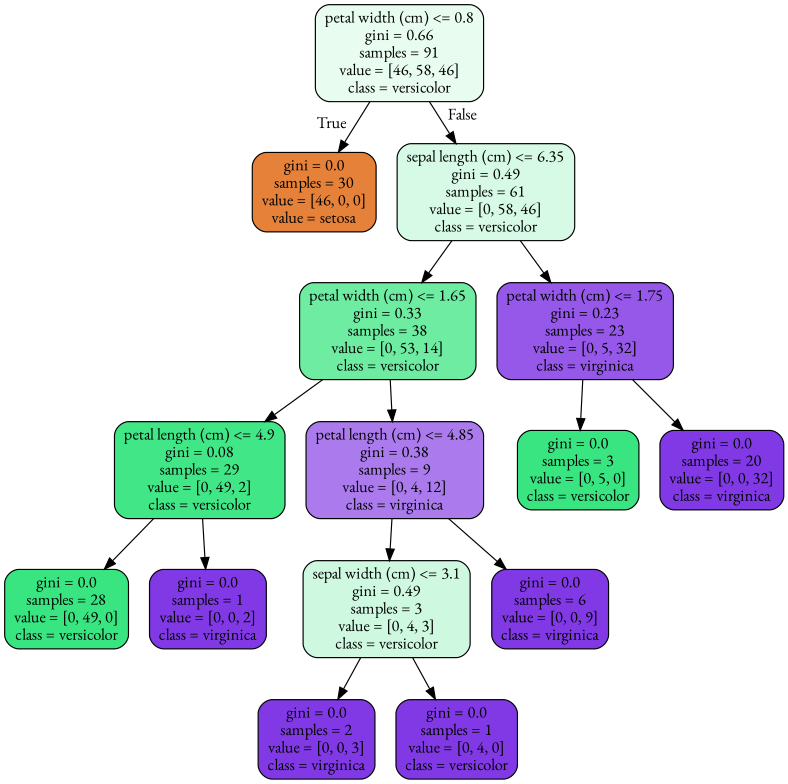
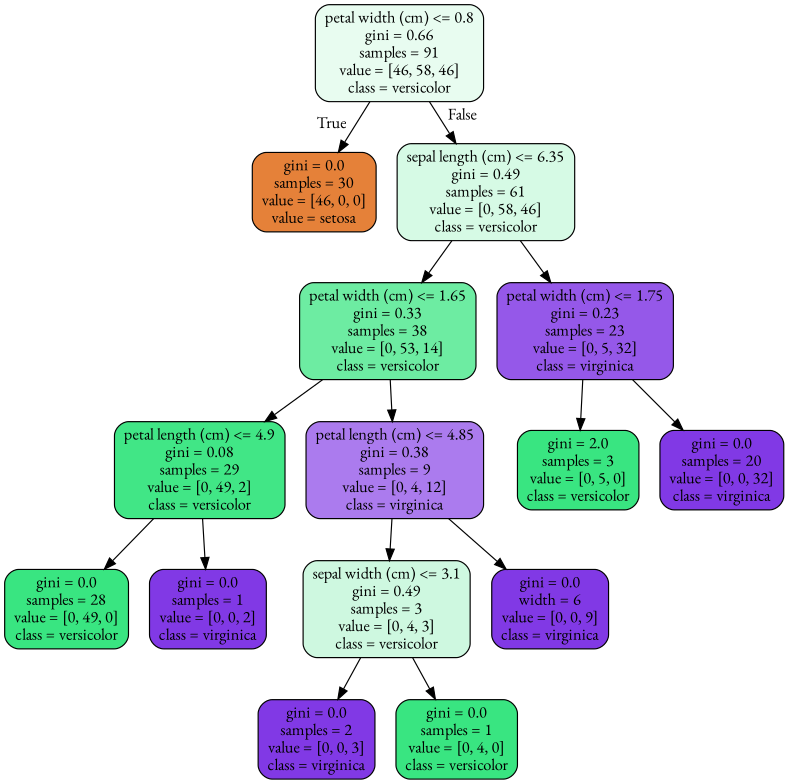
(578, 470) -> (578, 470)
(550, 609) -> (550, 609)
(457, 739) -> (457, 739)
